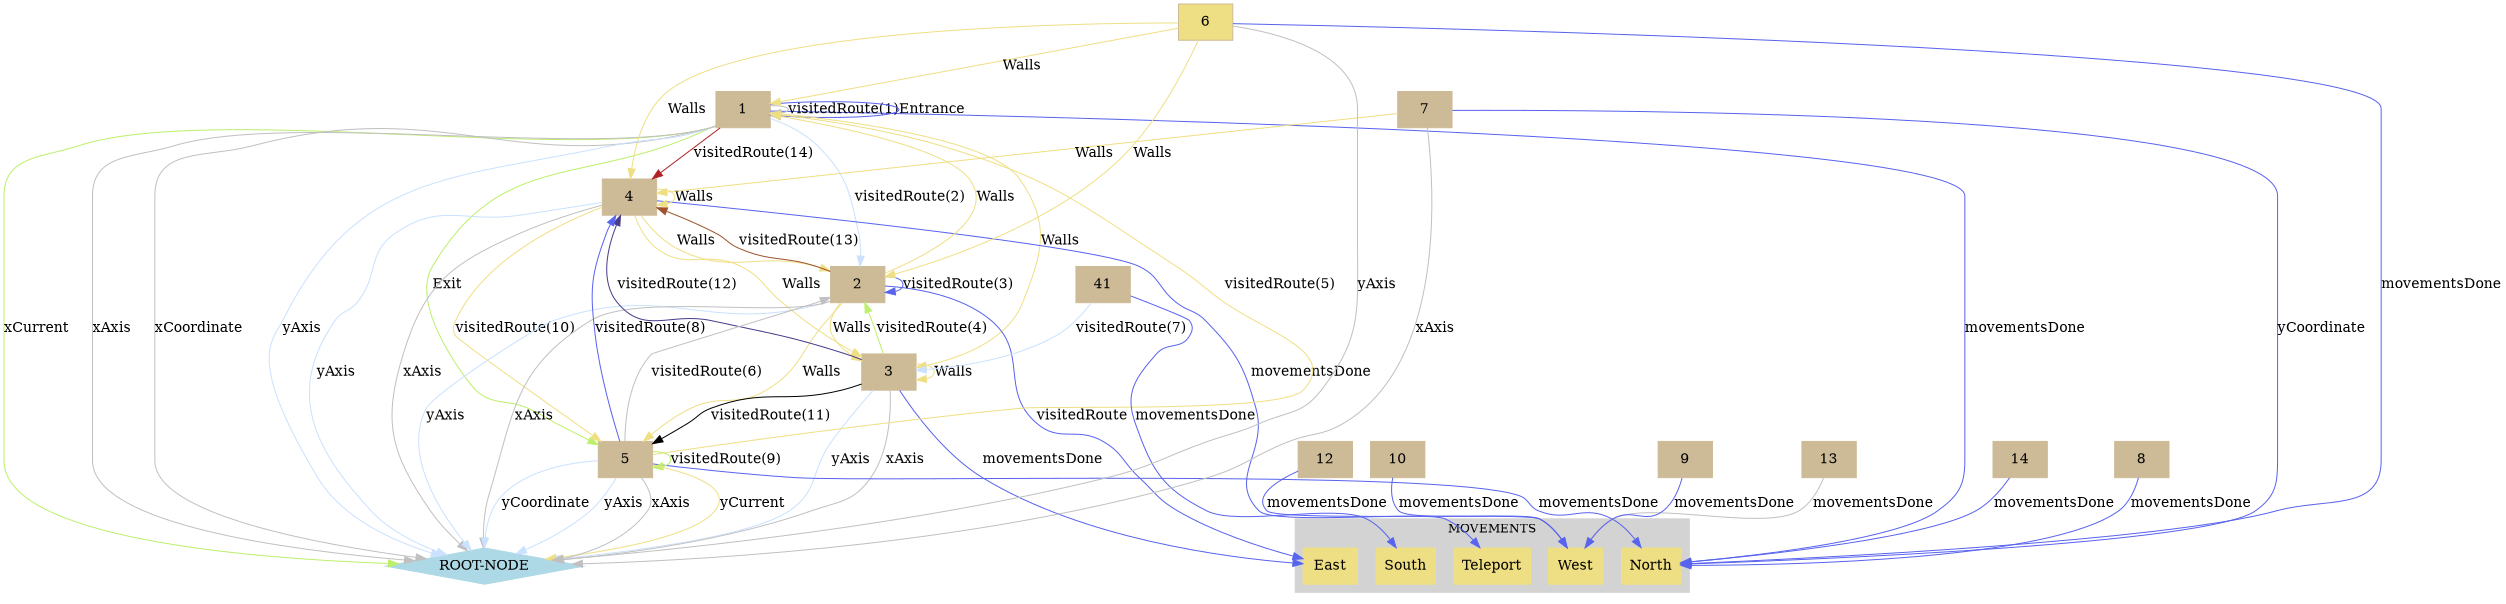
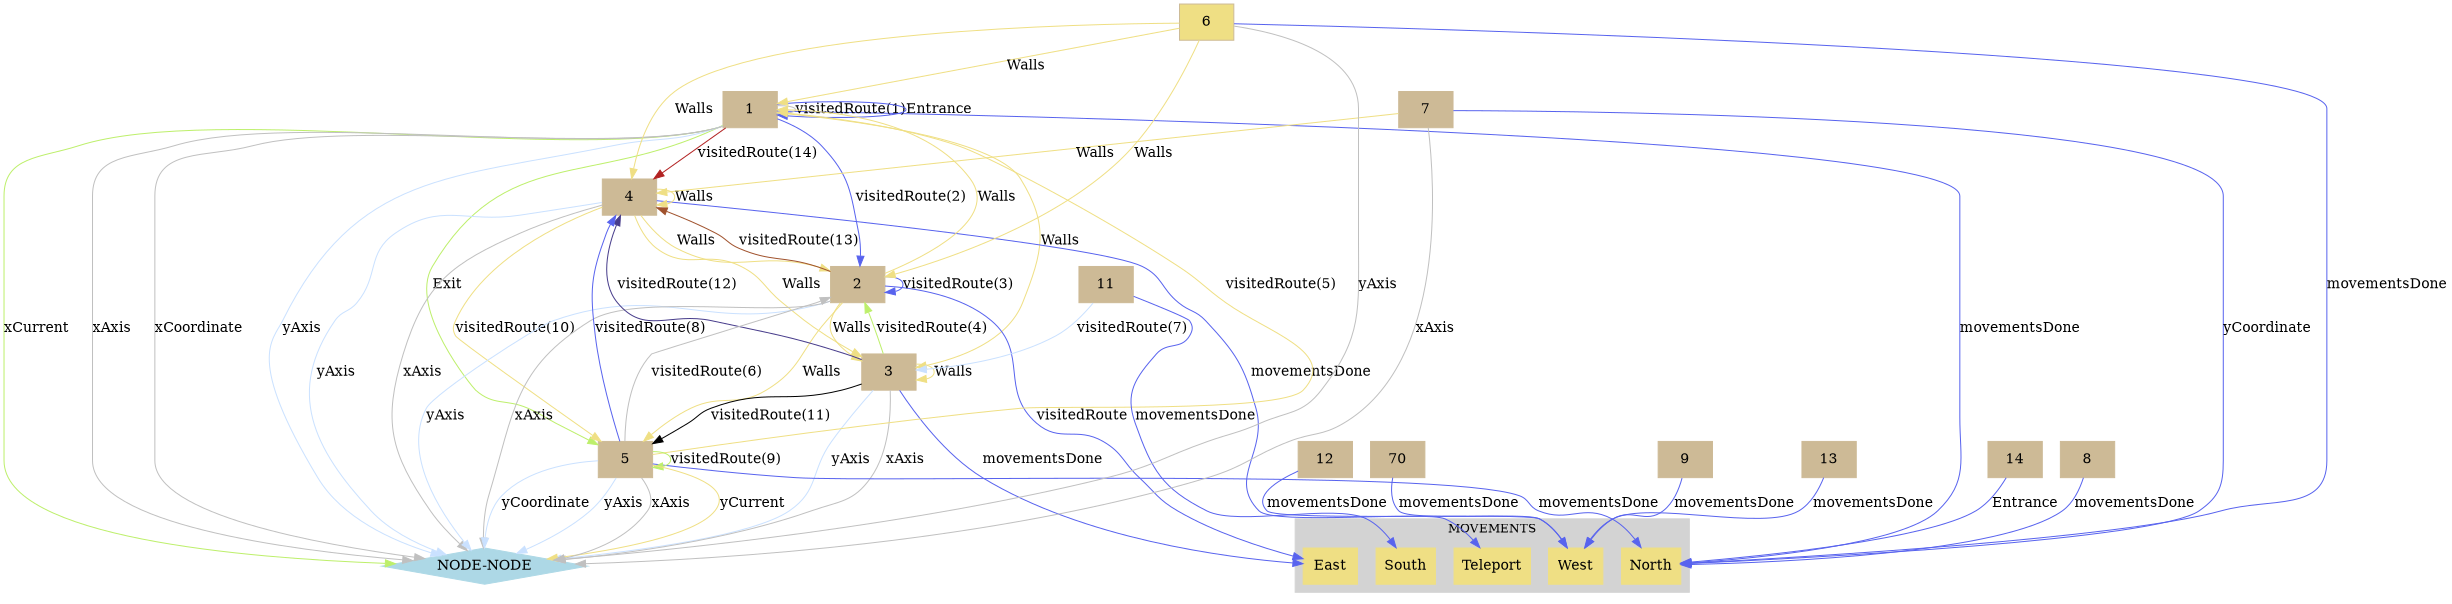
(836, 168) -> (837, 165)
(1103, 285) -> (1106, 285)
(1398, 460) -> (1398, 460)
(2054, 503) -> (2025, 503)
(1712, 516) -> (1712, 516)
(485, 566) -> (485, 566)
